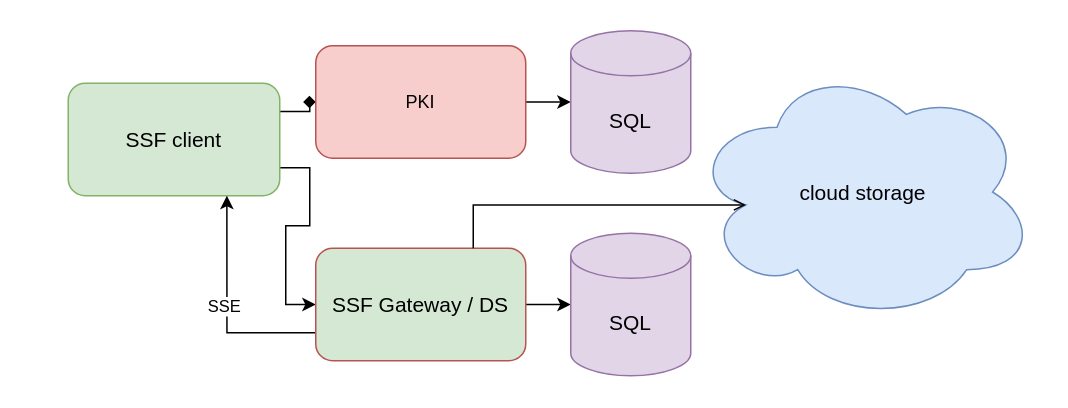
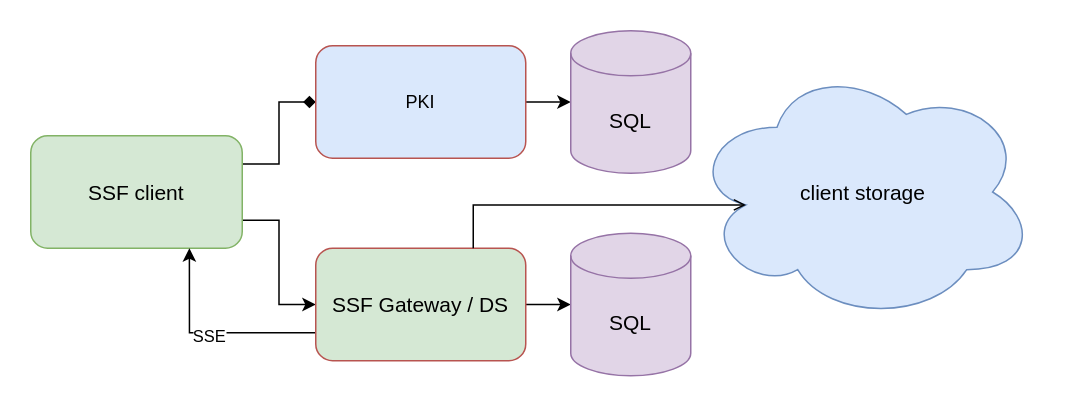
(421, 102) -> (421, 102)
(174, 140) -> (137, 192)
(863, 193) -> (863, 193)
